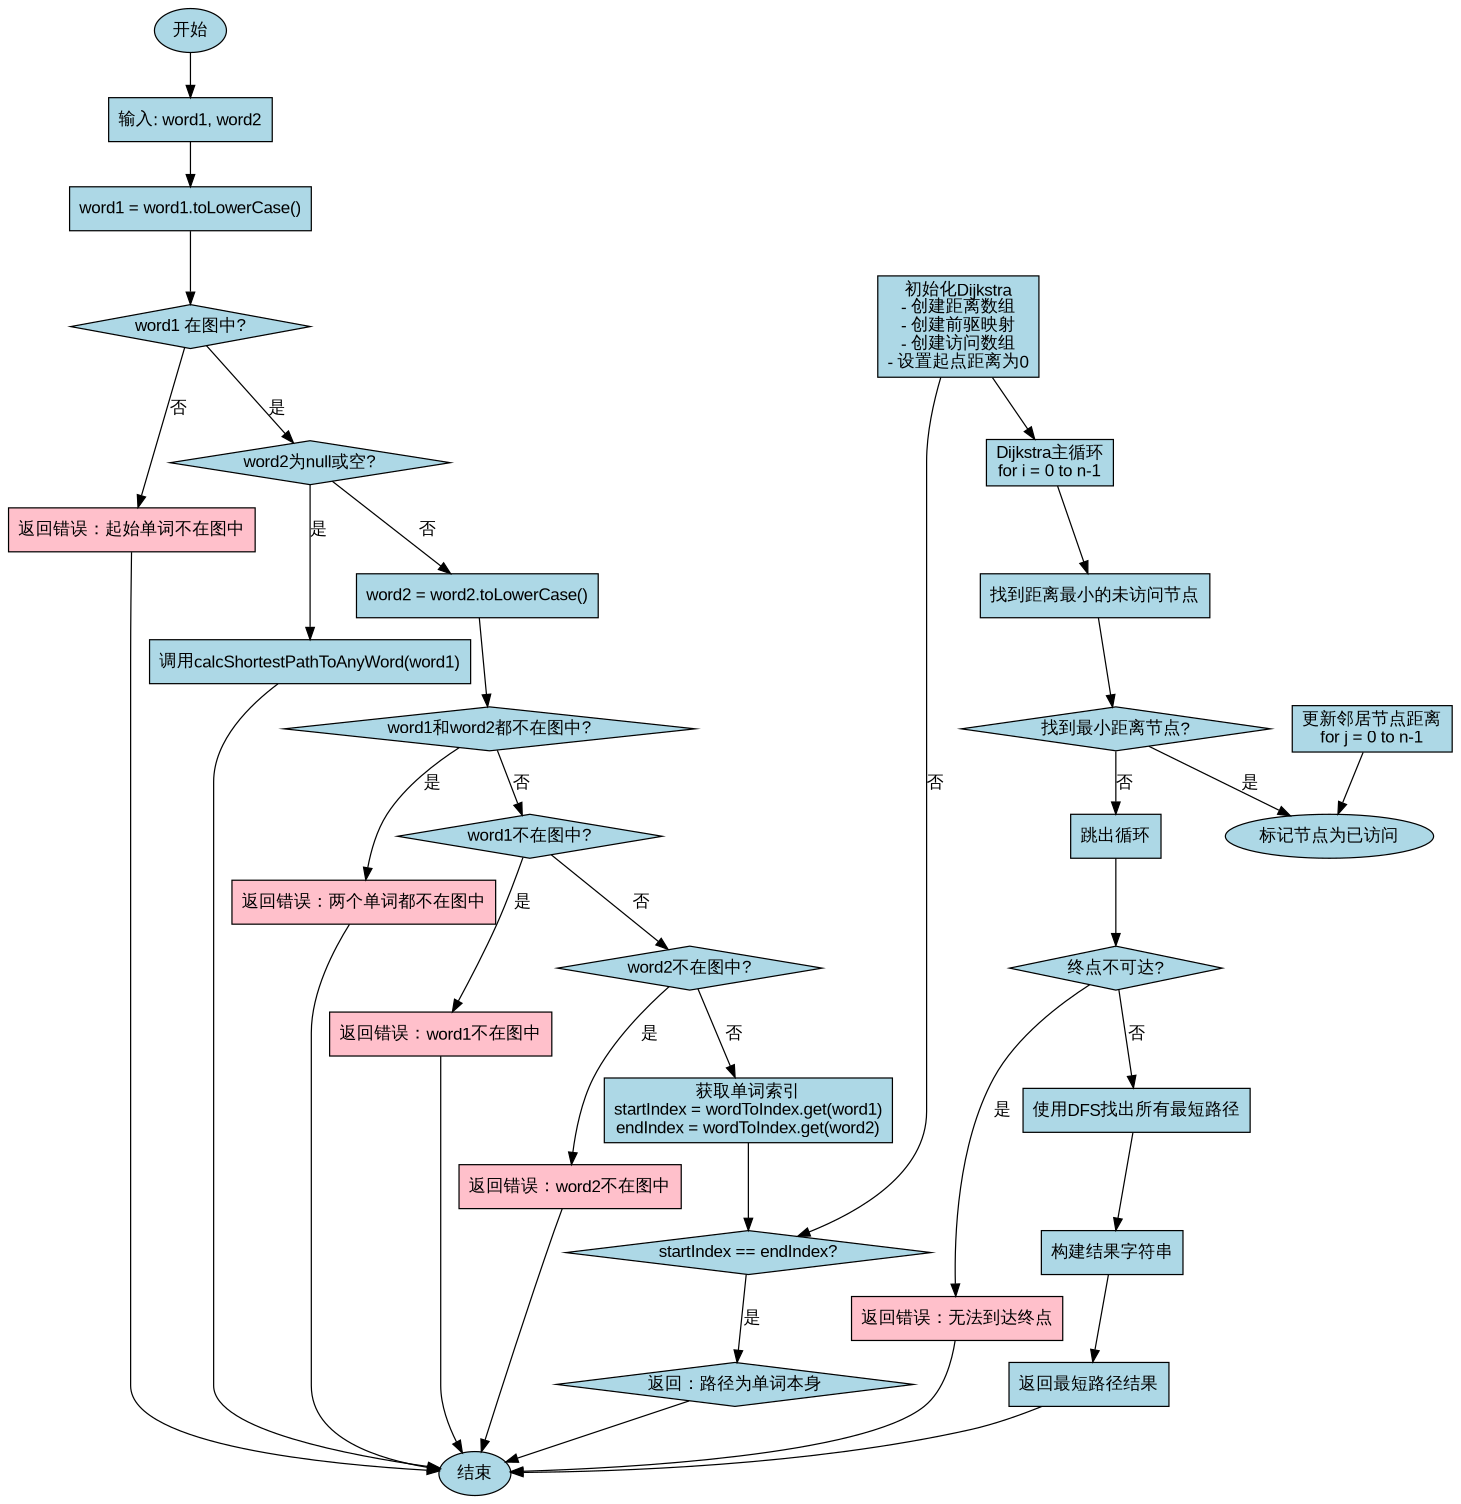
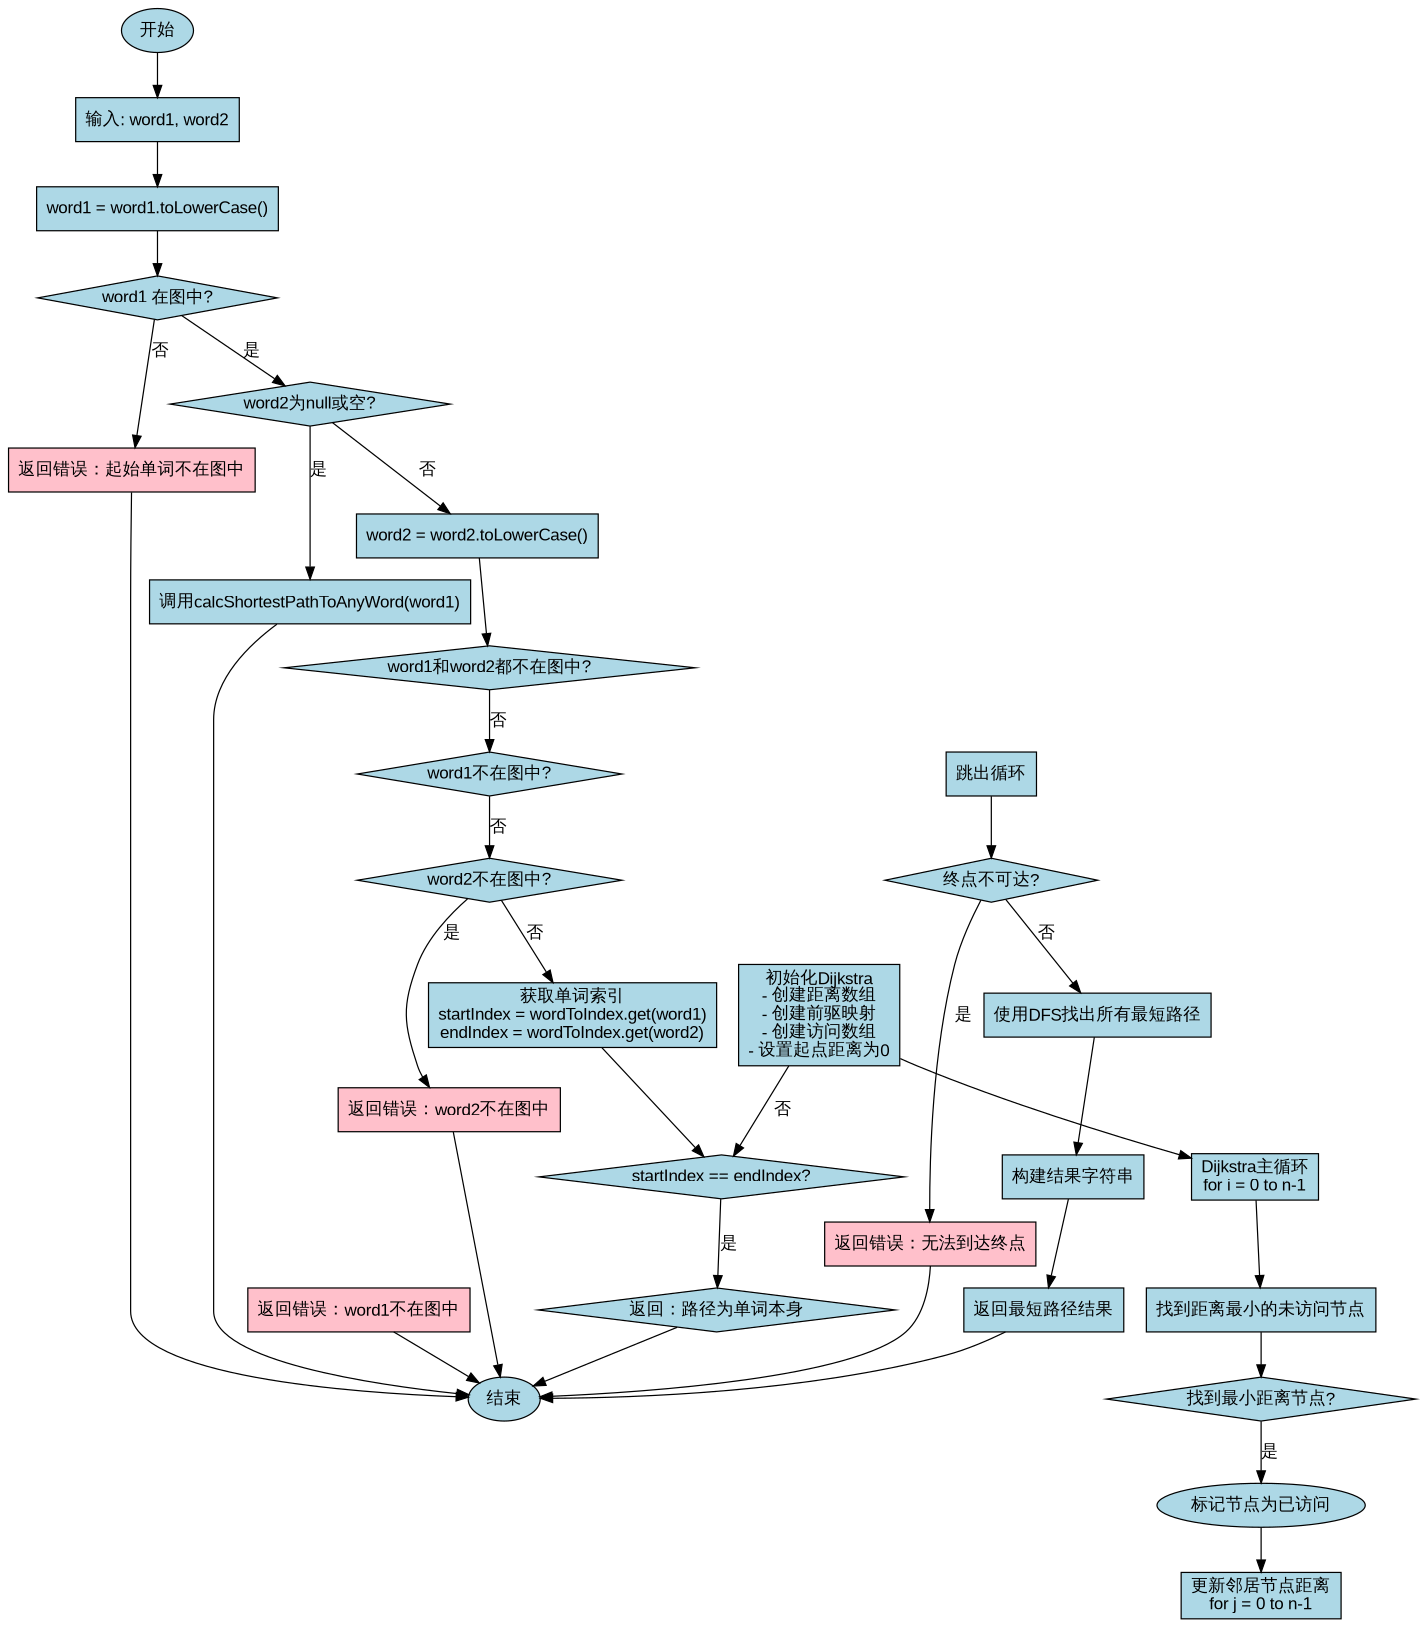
(1116, 777) -> none
(1353, 777) -> (1261, 1544)
(364, 902) -> none
(494, 931) -> none
